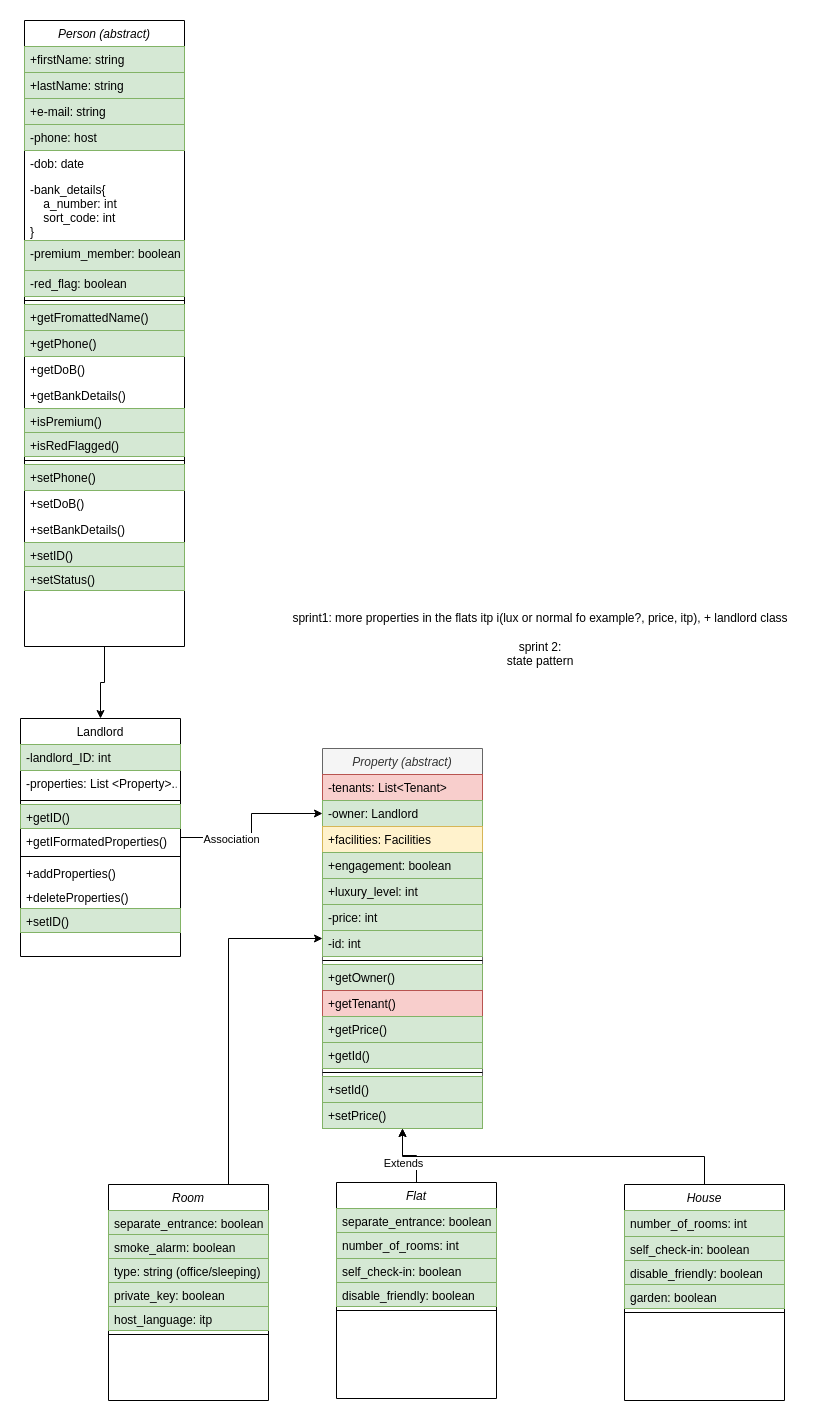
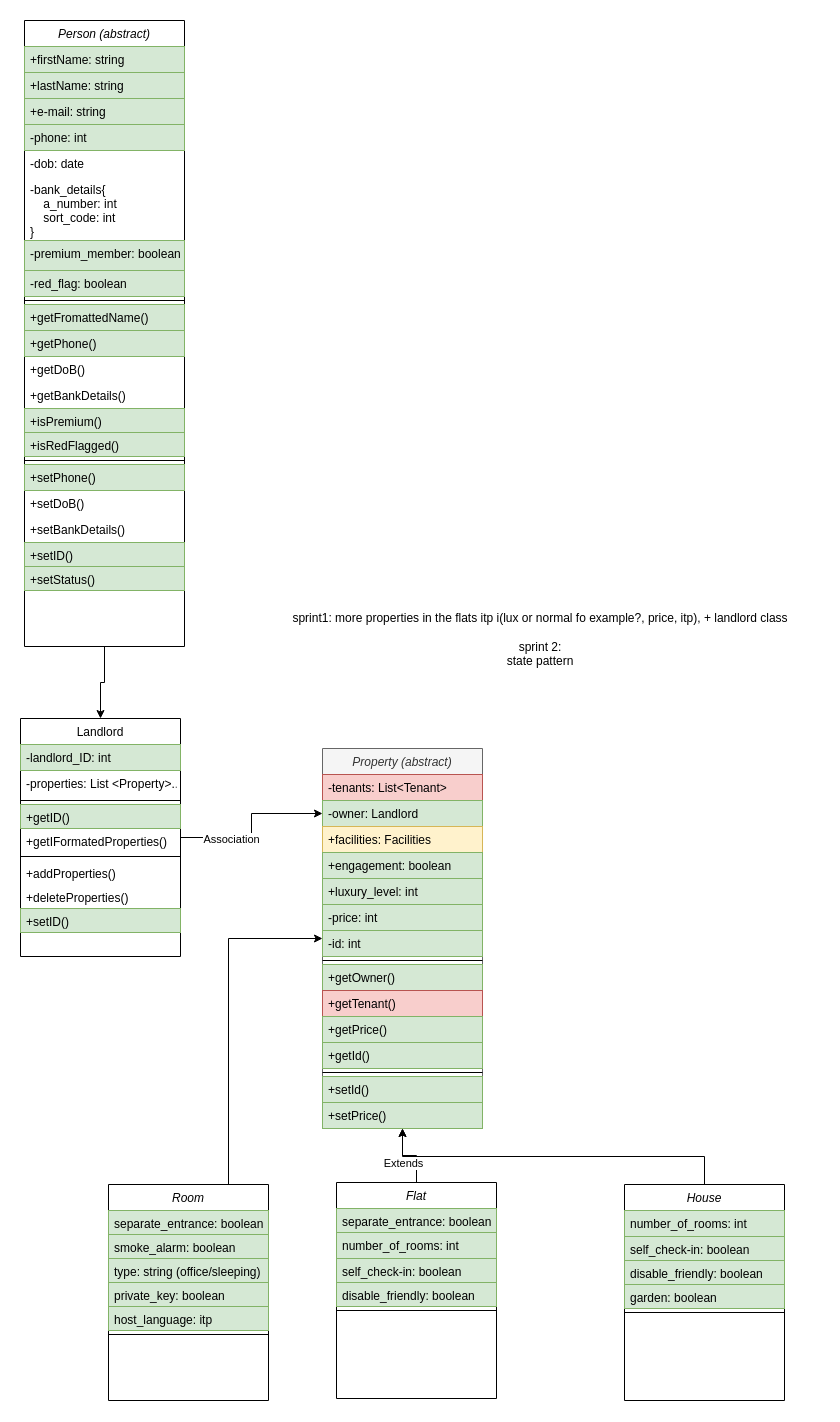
(67, 138) -> (62, 138)
